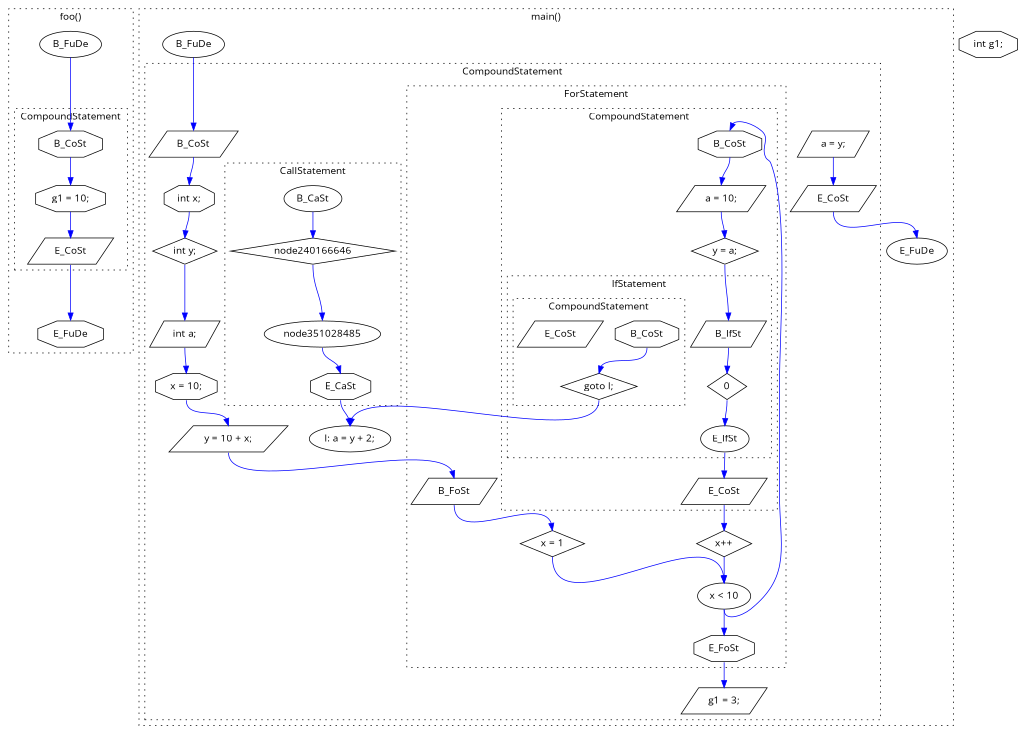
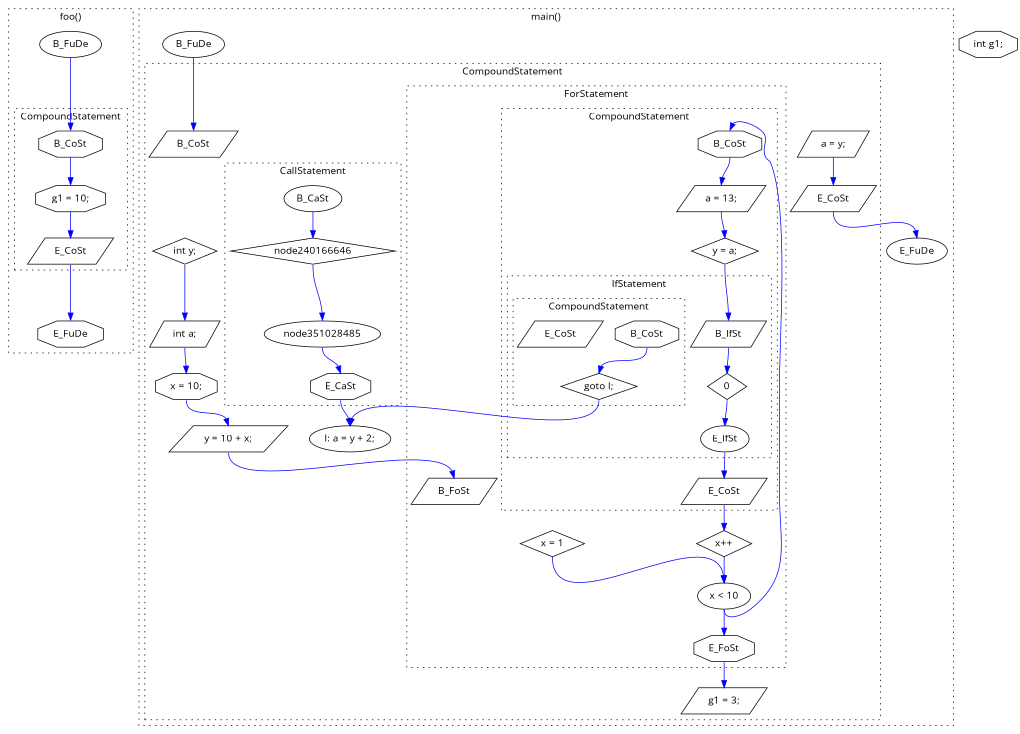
(189, 199) -> none
(721, 199) -> (721, 199)
(500, 519) -> none
